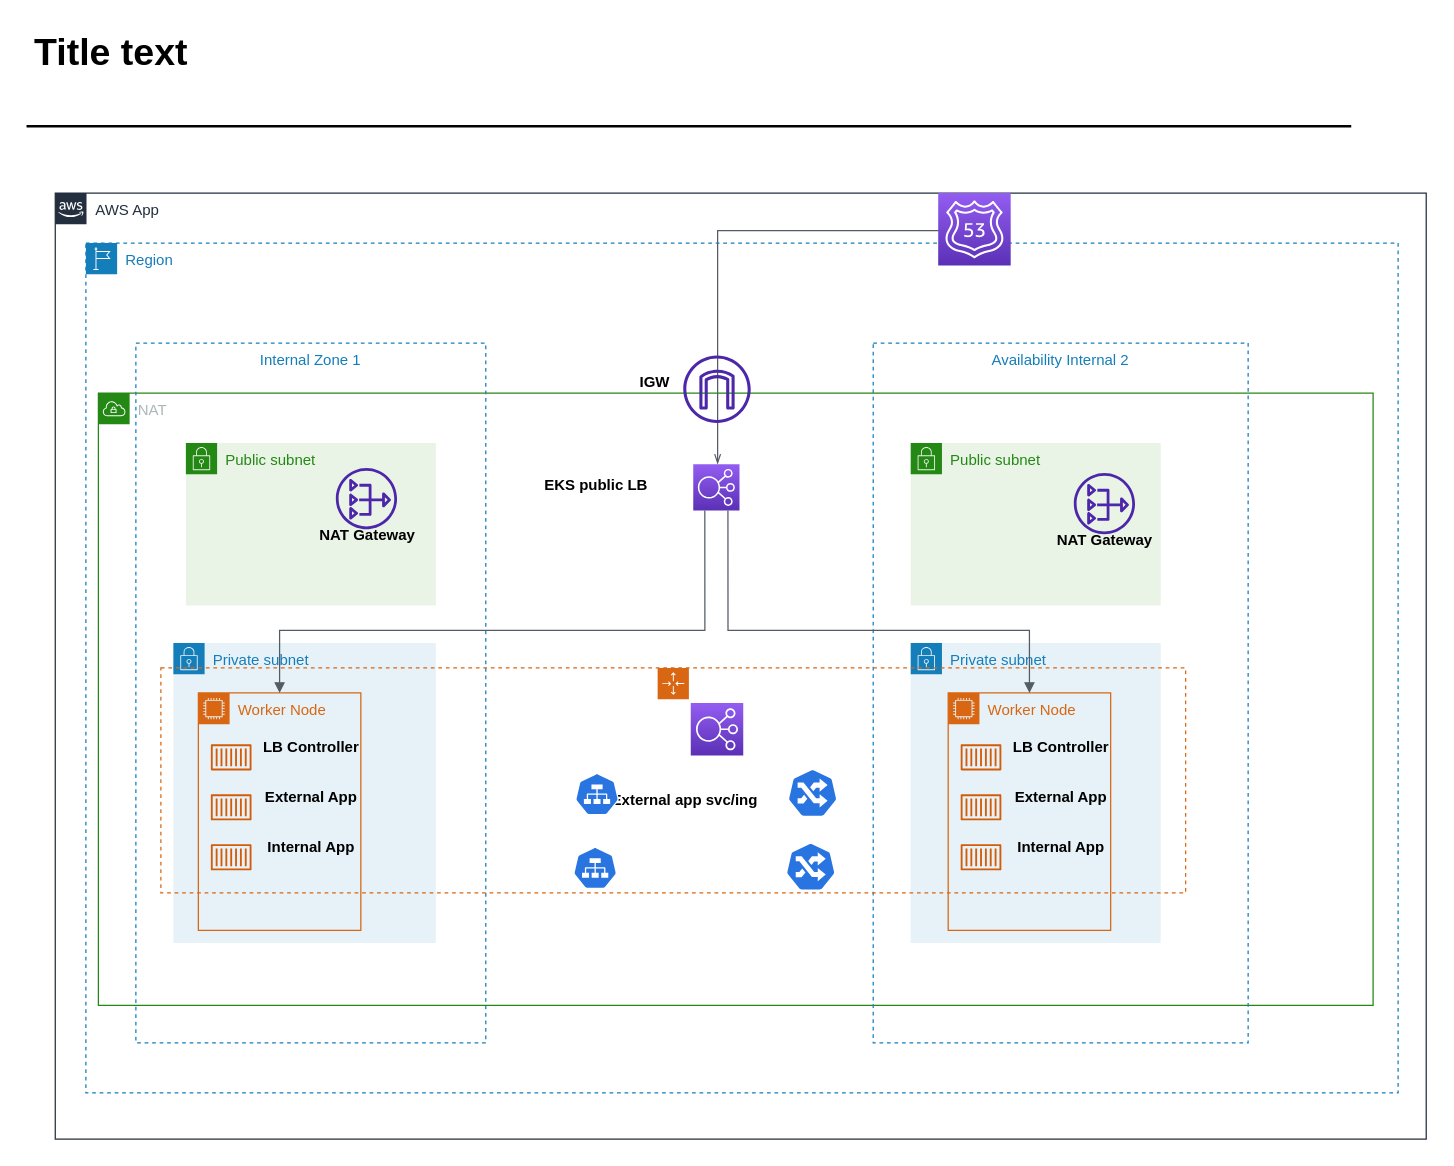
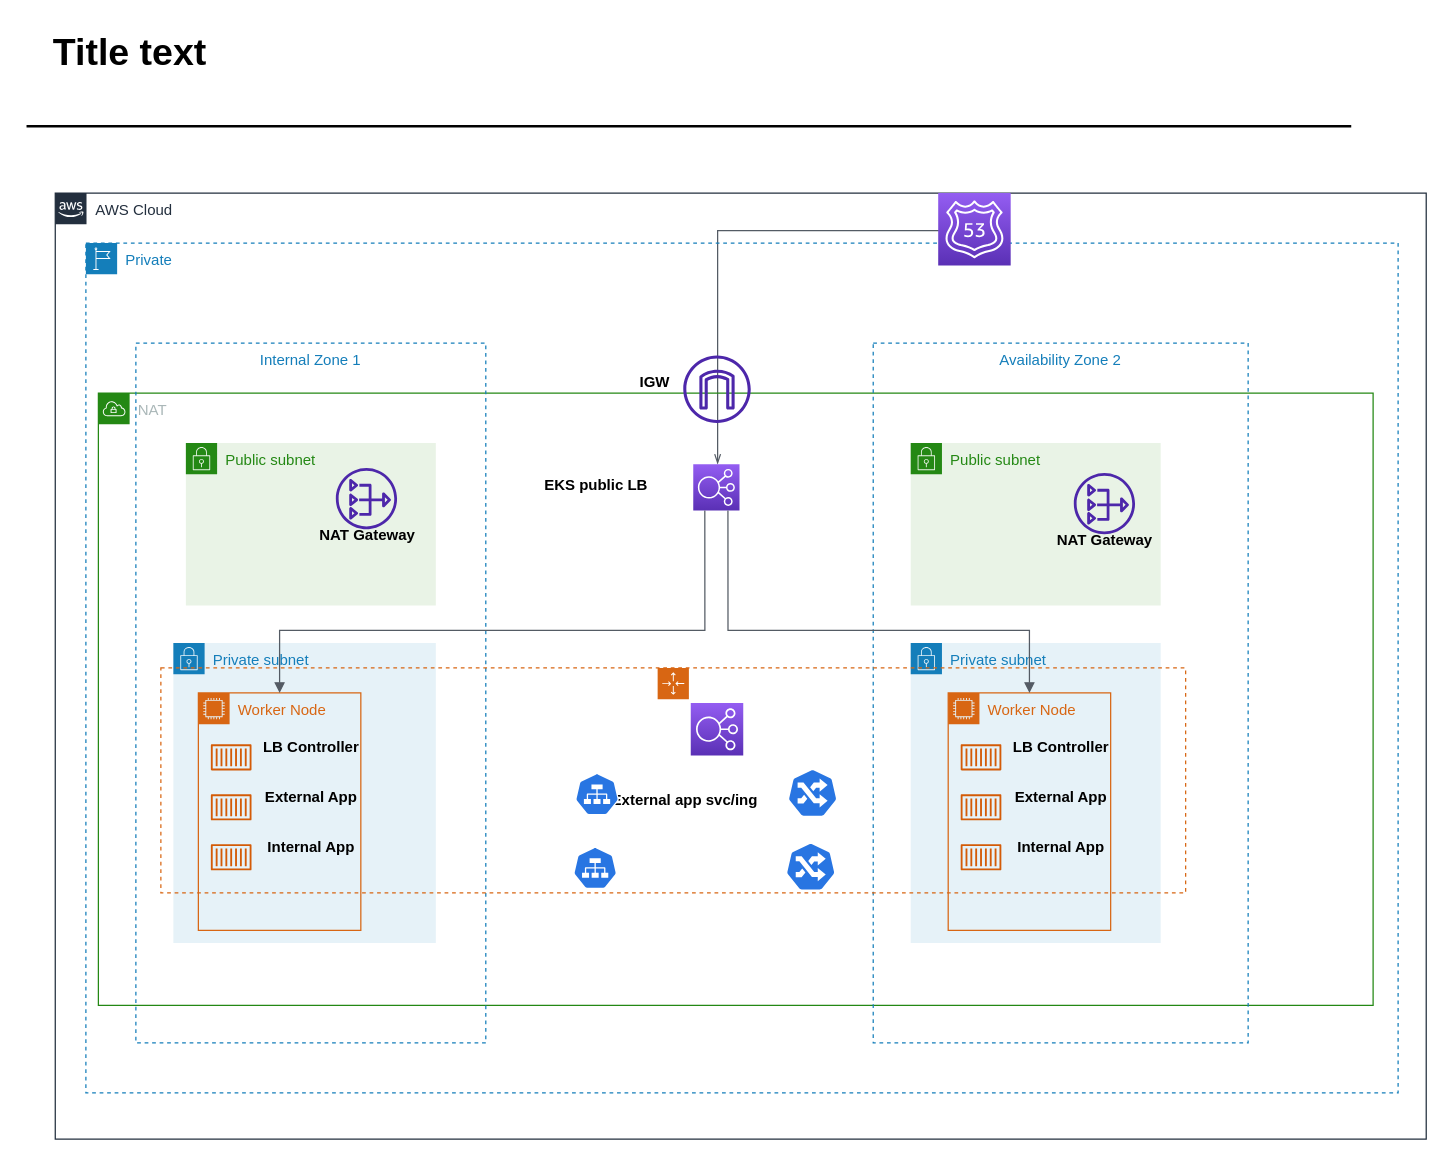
(113, 51) -> (131, 51)
(123, 211) -> (130, 211)
(149, 261) -> (153, 261)
(1061, 361) -> (1061, 361)
